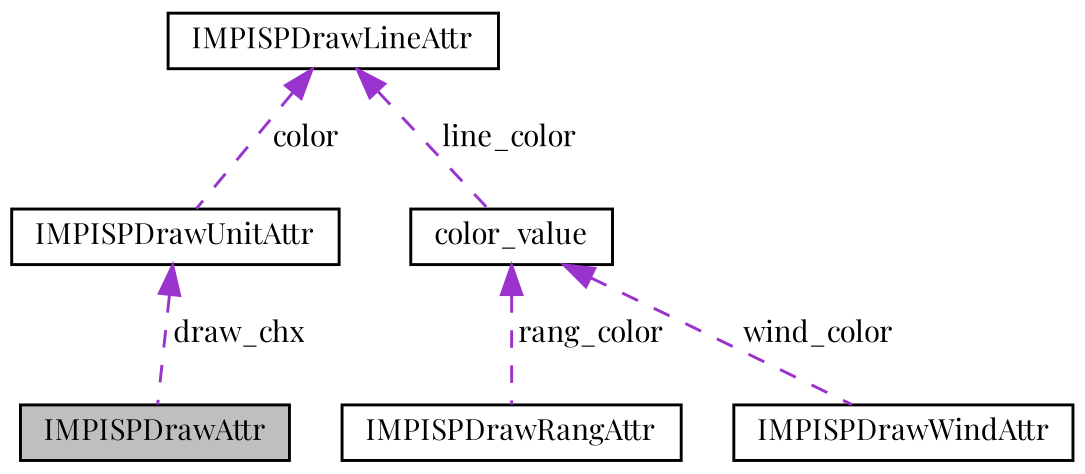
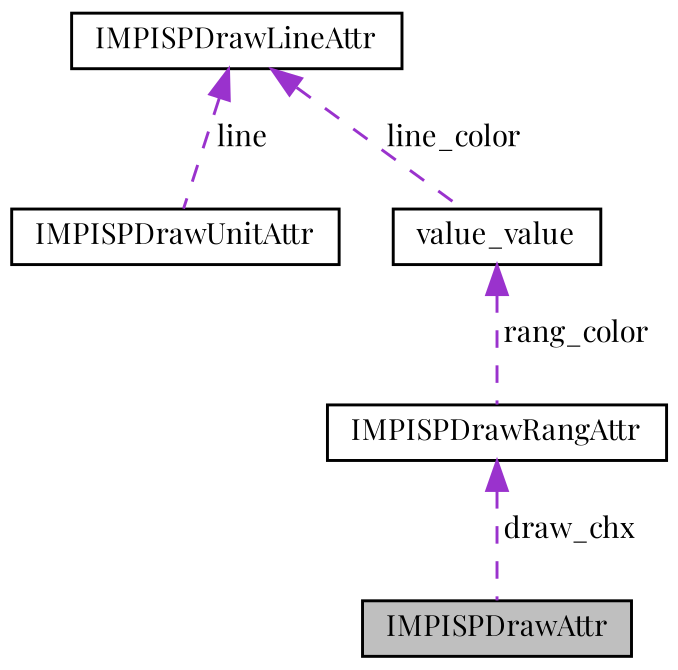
(303, 139) -> (240, 139)
(512, 237) -> (497, 237)
(164, 350) -> (497, 546)
(903, 433) -> none
